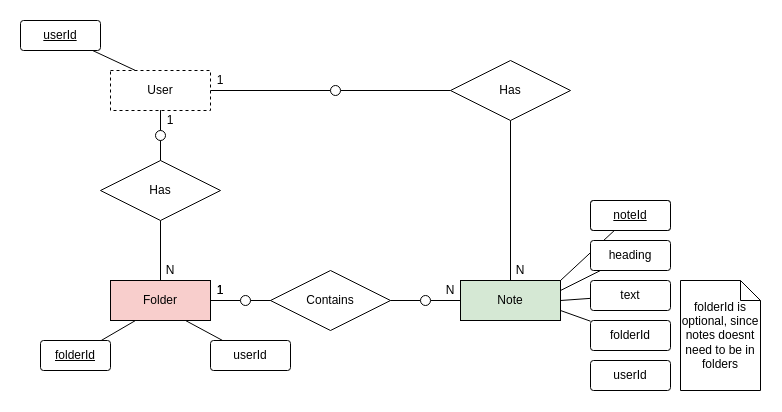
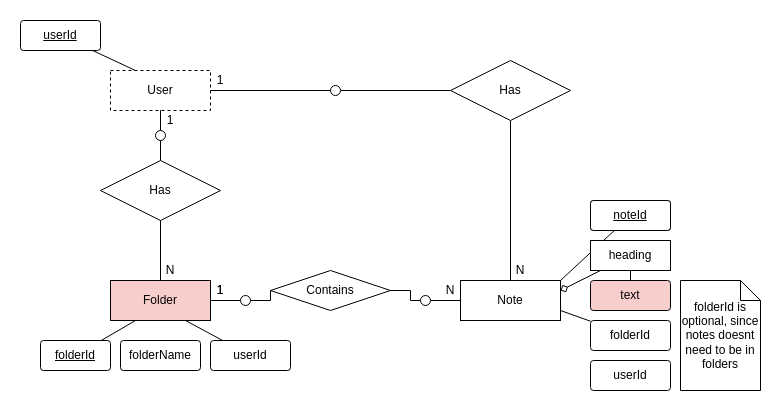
(631, 256) -> (631, 256)
(564, 289) -> (568, 287)
(631, 296) -> (631, 296)
(576, 299) -> (631, 276)
(331, 301) -> (331, 291)
(511, 301) -> (511, 301)
none -> (161, 356)
